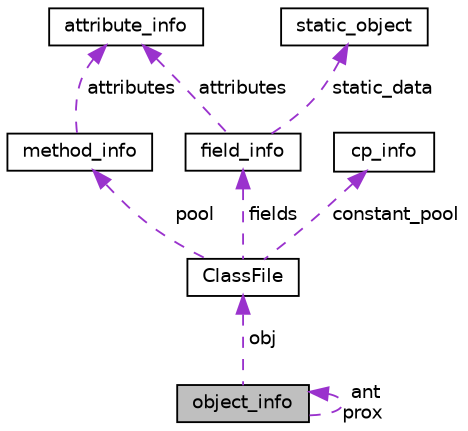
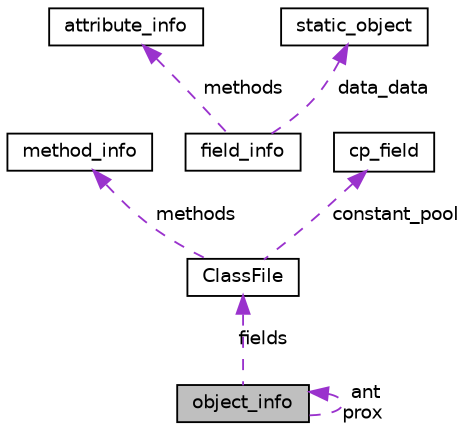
(240, 89) -> (240, 89)
(380, 89) -> (380, 89)
(77, 95) -> none
(384, 152) -> (384, 152)
(193, 215) -> (193, 215)
(243, 224) -> none
(261, 340) -> (261, 340)
